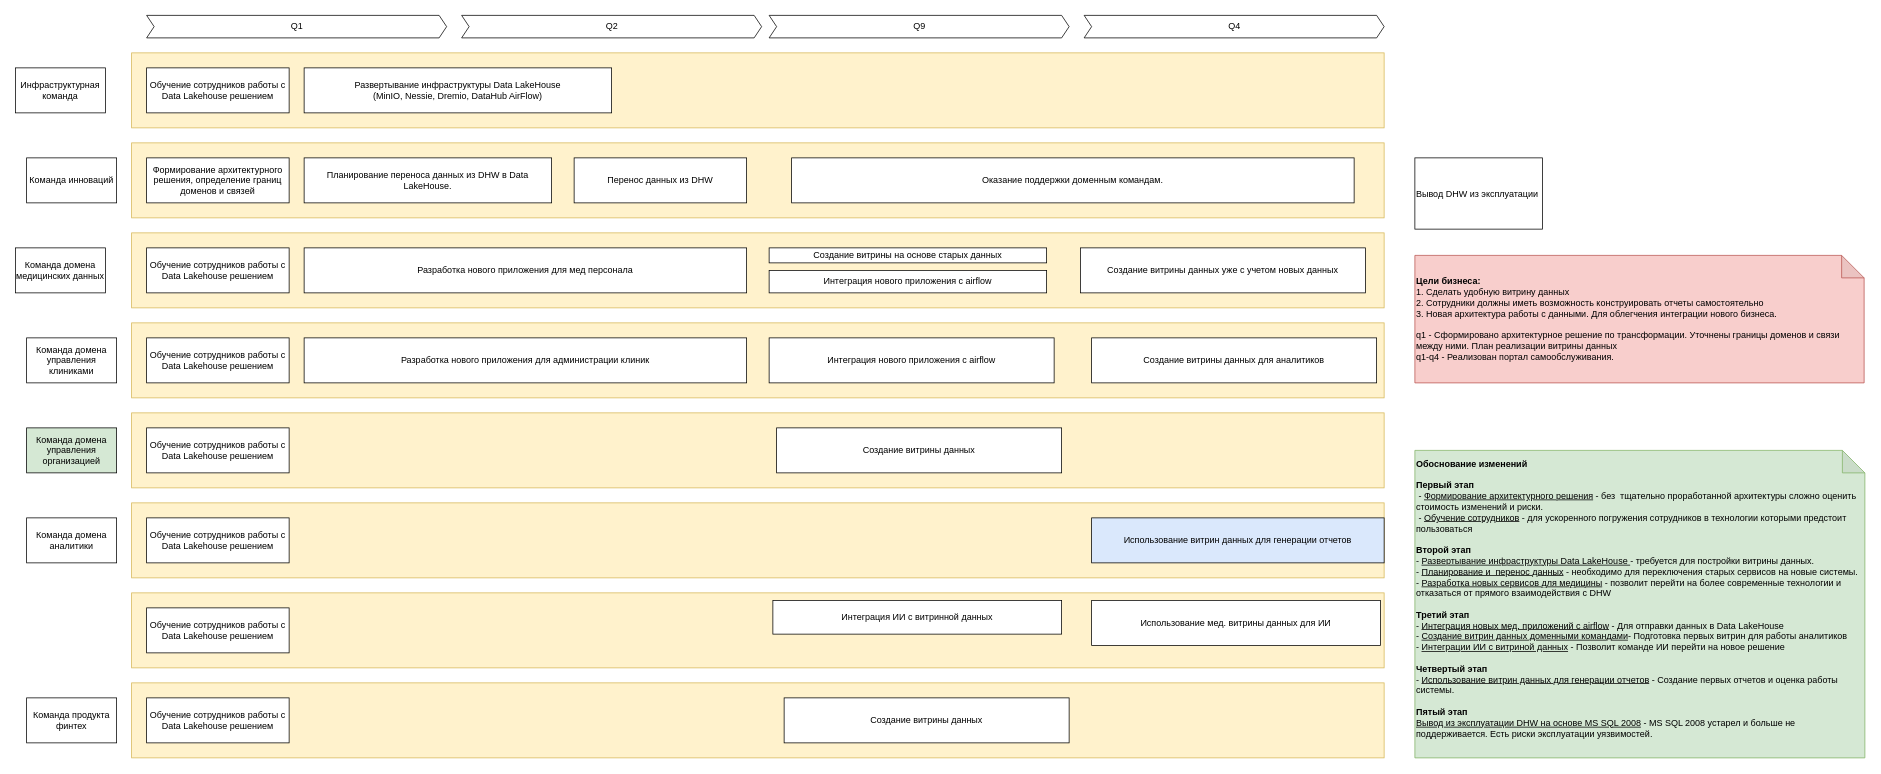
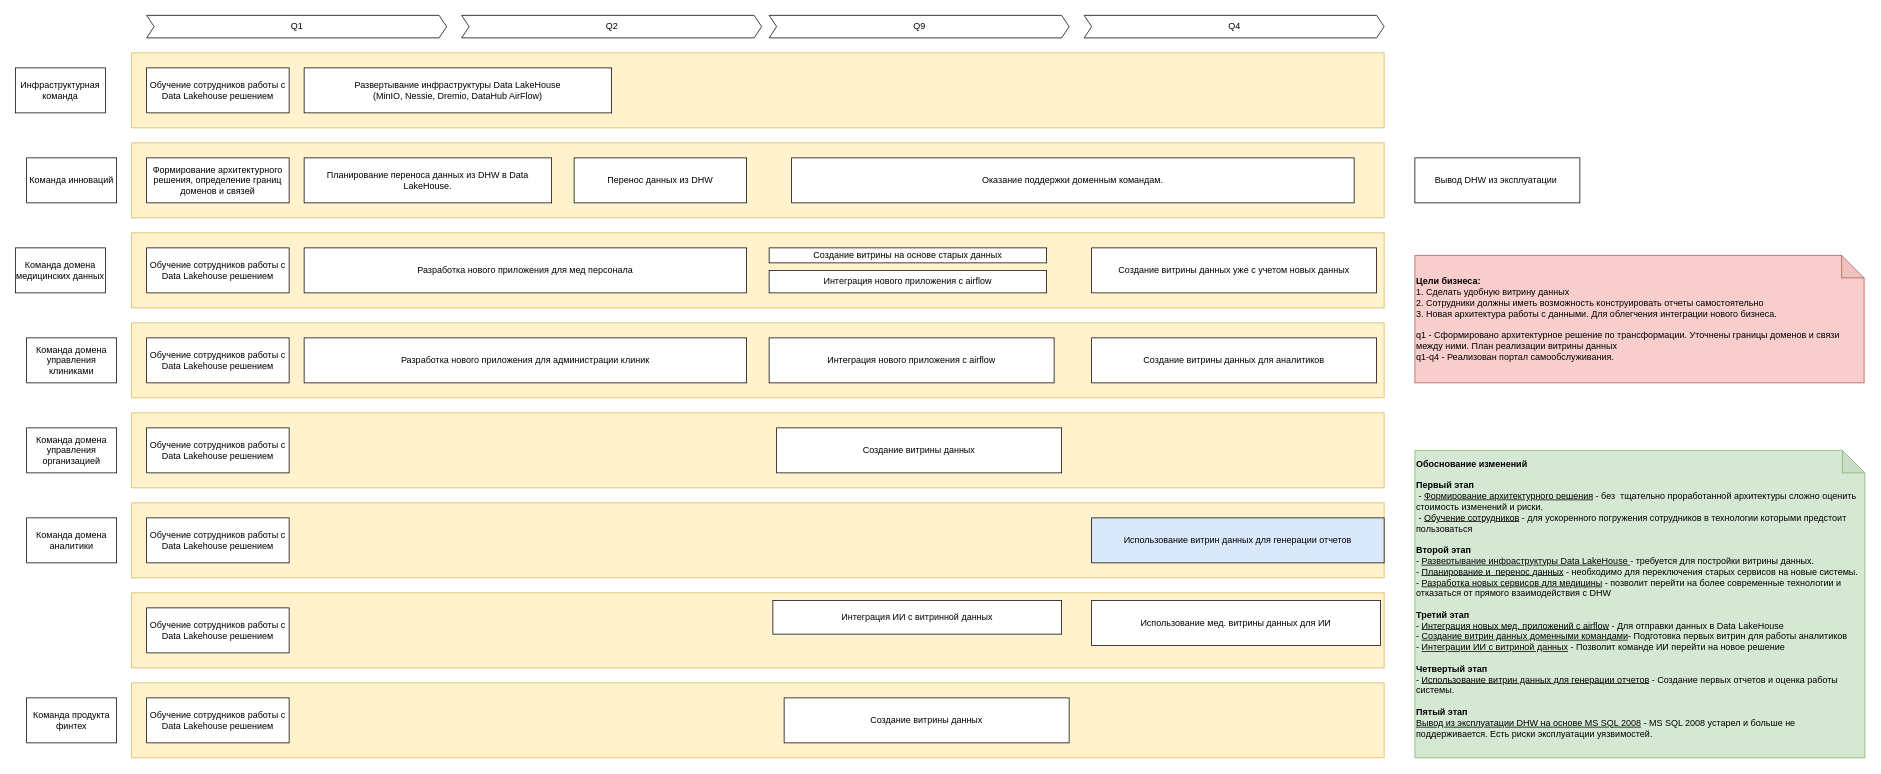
(1479, 194) -> (1497, 180)
(1223, 270) -> (1234, 270)
(72, 450) -> (72, 450)
